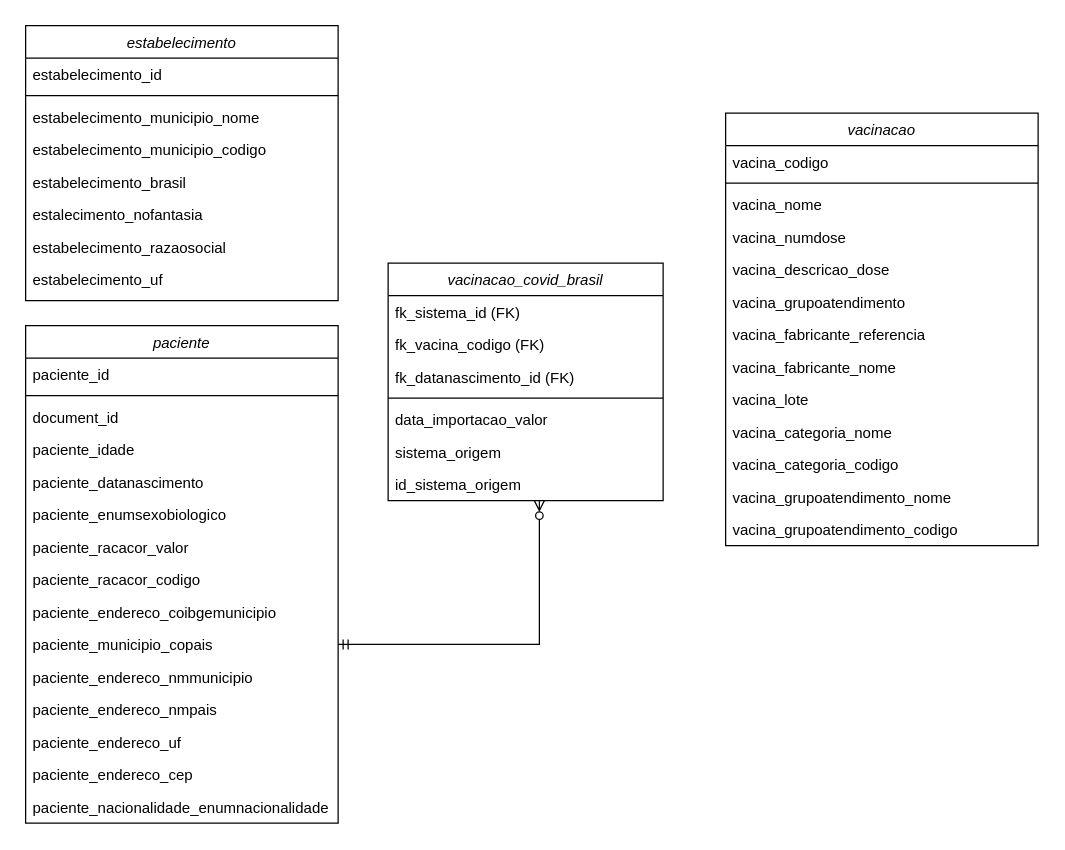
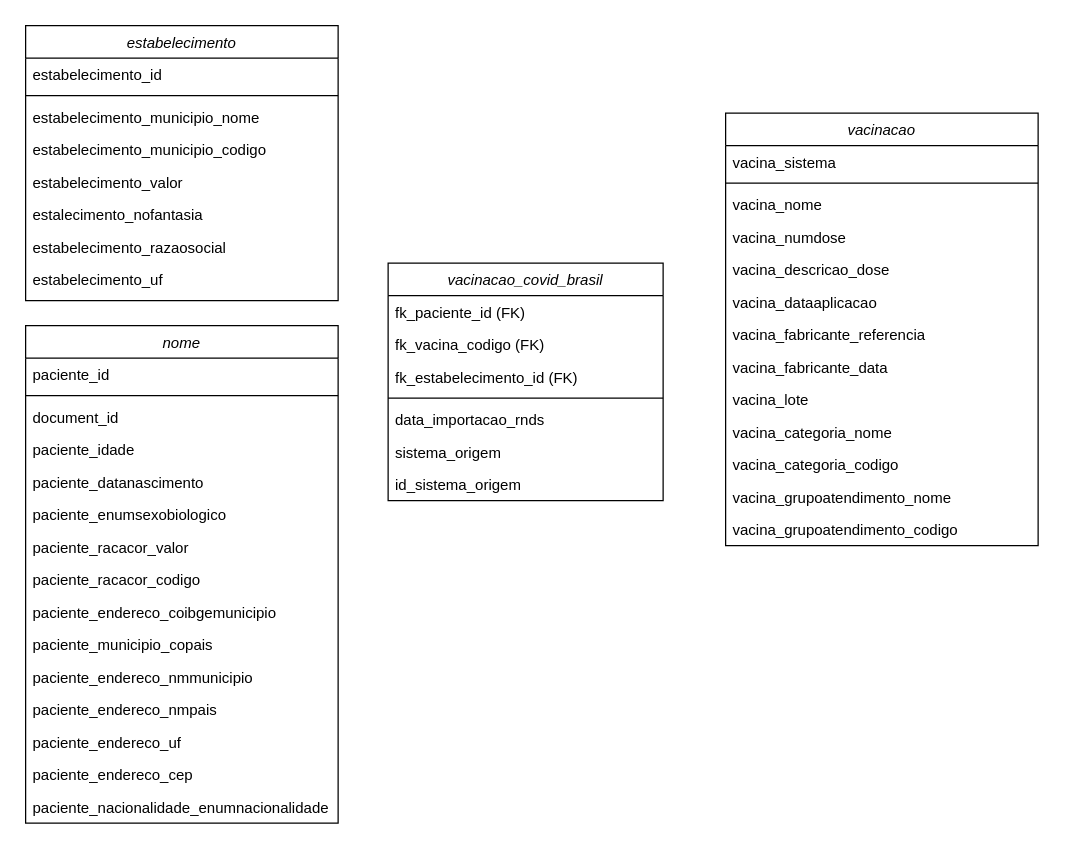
(783, 163) -> (787, 163)
(117, 183) -> (115, 183)
(825, 303) -> (811, 303)
(465, 313) -> (469, 313)
(181, 343) -> (181, 343)
(821, 368) -> (821, 368)
(494, 378) -> (496, 378)
(479, 420) -> (477, 420)
(501, 644) -> none
